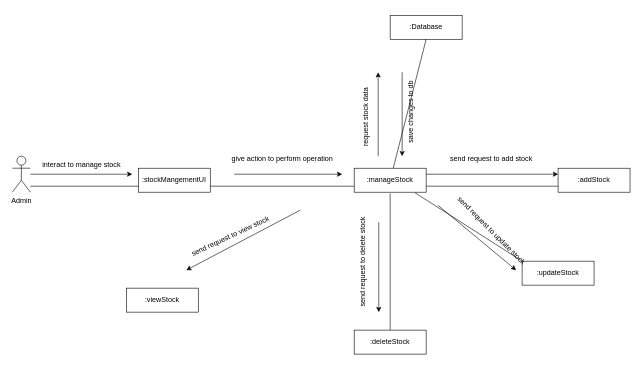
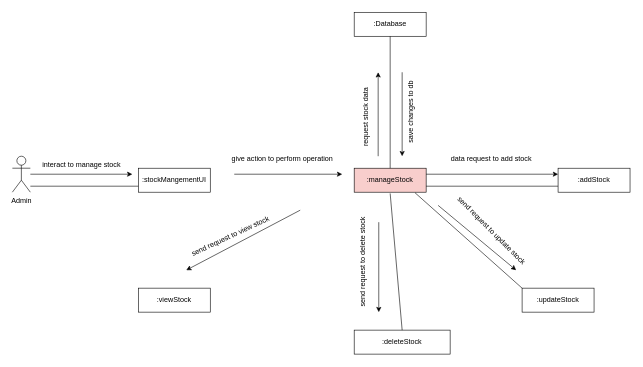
(426, 27) -> (390, 24)
(493, 159) -> (493, 159)
(390, 180) -> (390, 180)
(282, 186) -> none
(558, 273) -> (558, 300)
(162, 300) -> (174, 300)
(390, 342) -> (402, 342)
